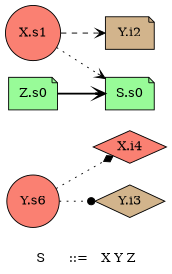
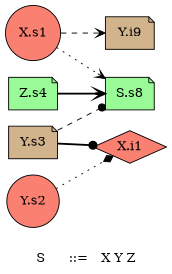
(130, 33) -> (130, 33)
(33, 94) -> (33, 94)
(130, 94) -> (130, 94)
none -> (33, 142)
(130, 147) -> (130, 147)
(33, 201) -> (33, 201)
(130, 201) -> none
